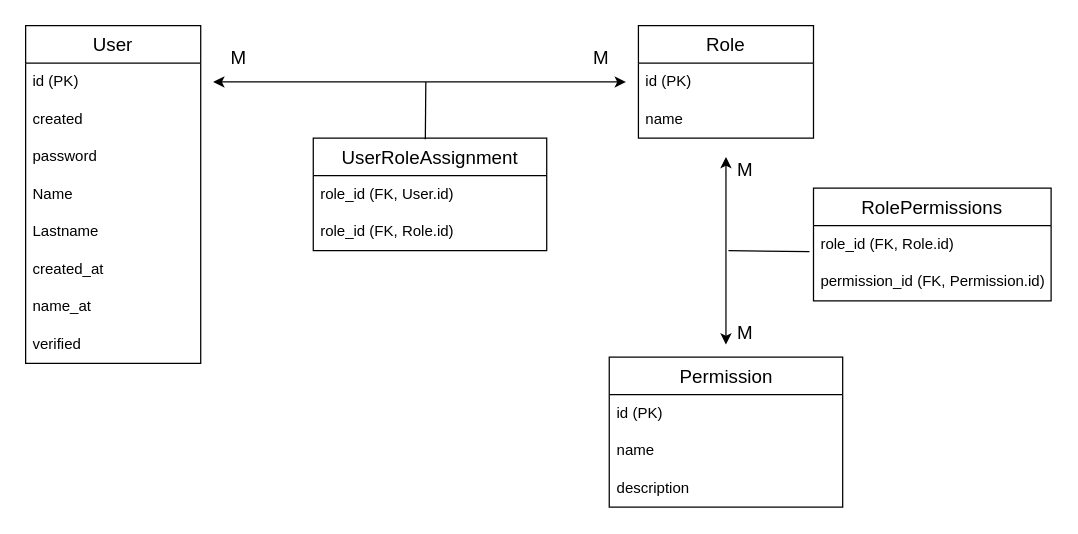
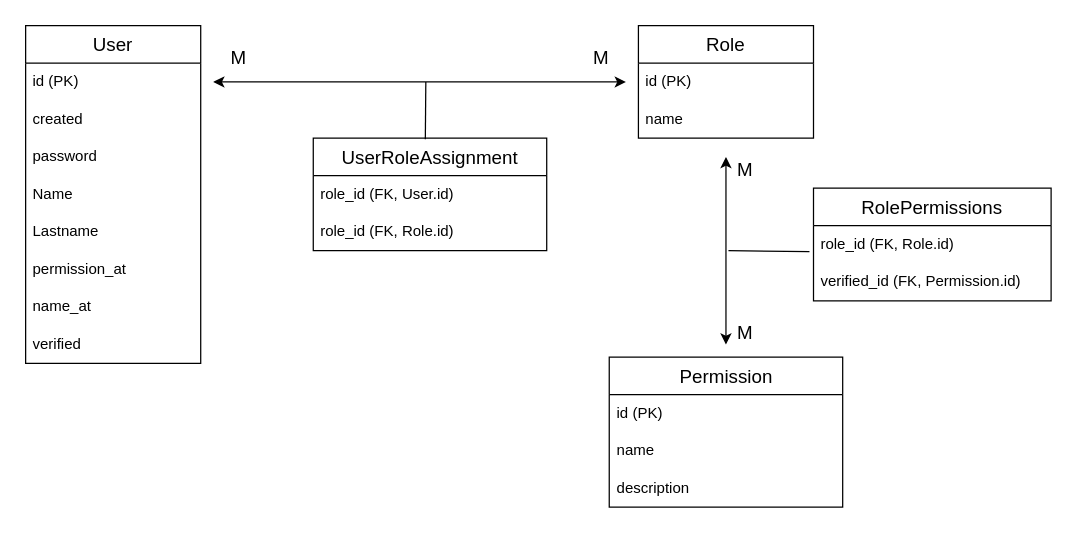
(75, 269) -> (84, 269)
(933, 282) -> (931, 282)
